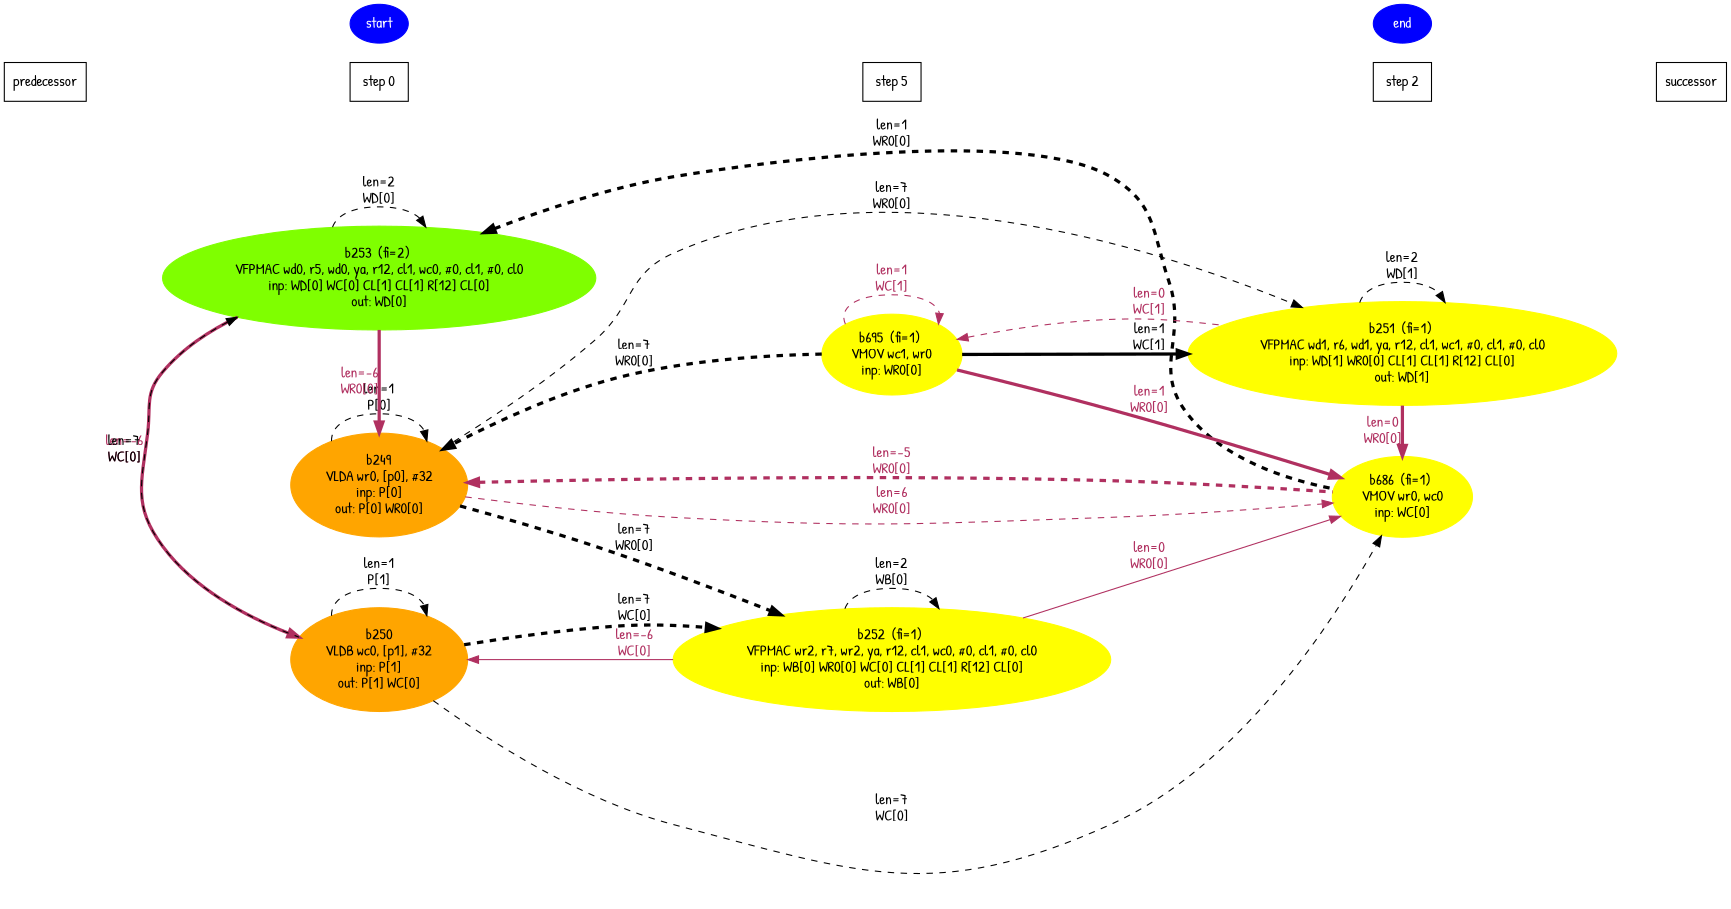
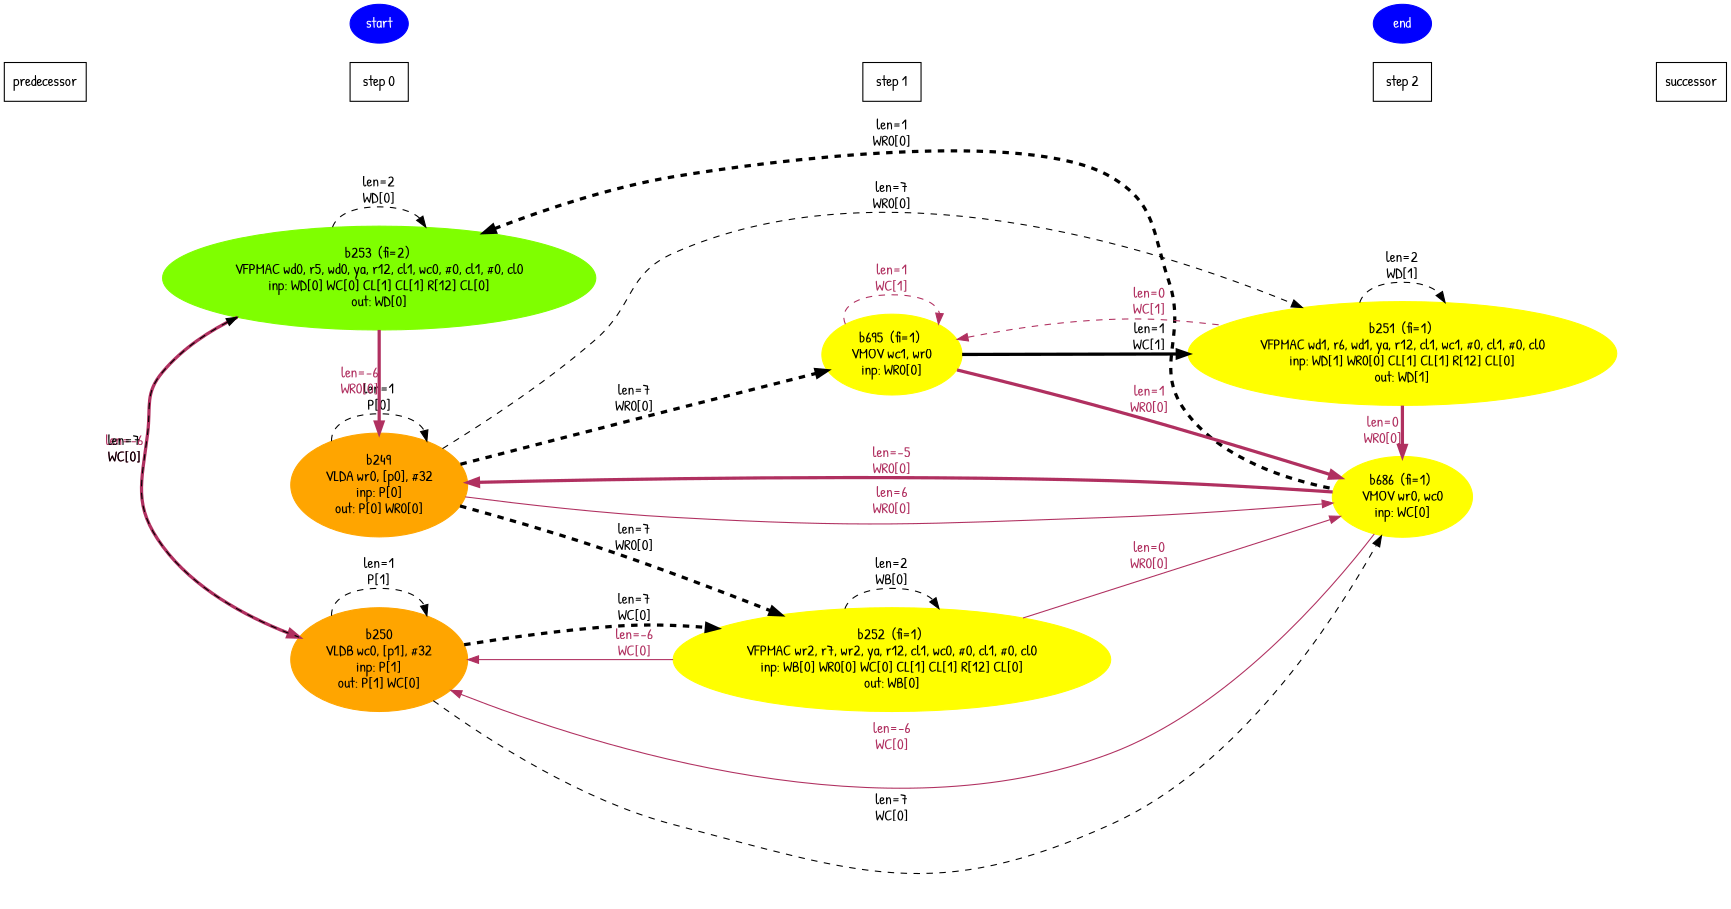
(892, 82) -> (892, 82)
(631, 374) -> (638, 419)
(906, 478) -> (906, 478)
(893, 524) -> (893, 524)
none -> (955, 785)
